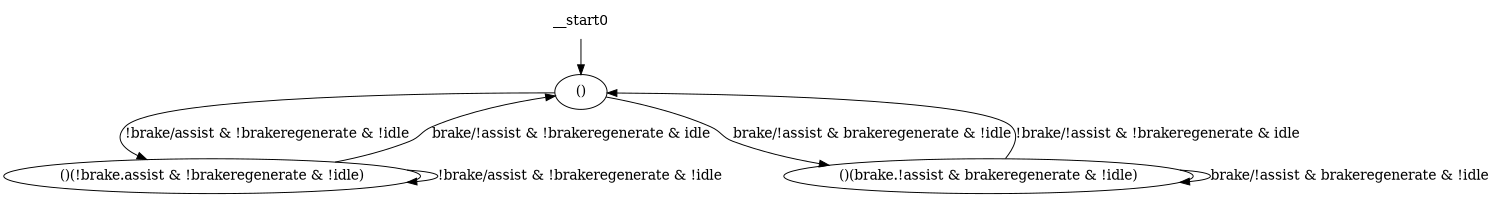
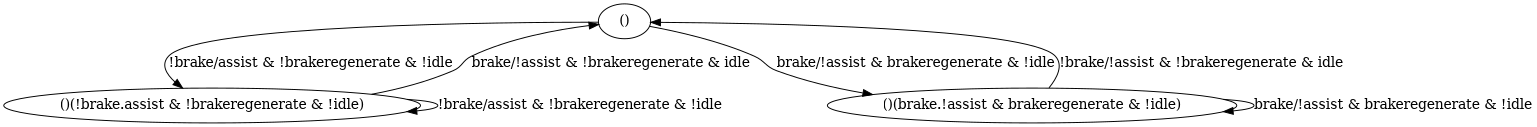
(581, 21) -> none
